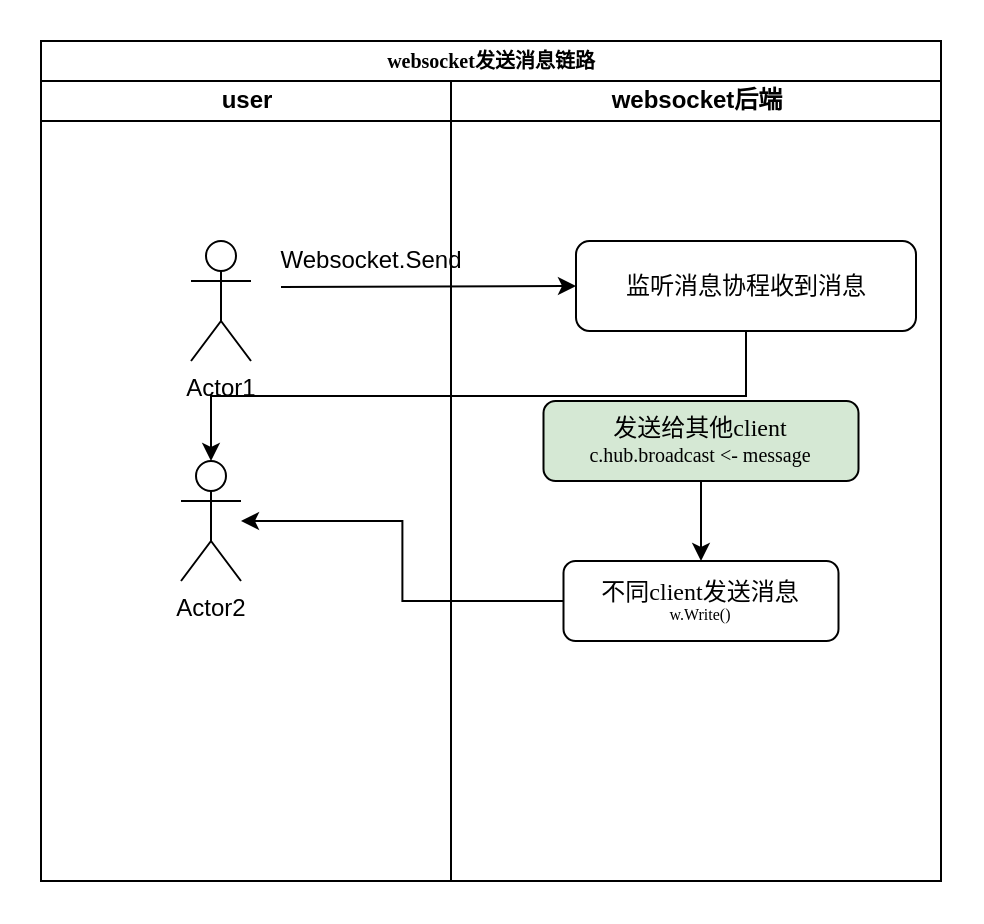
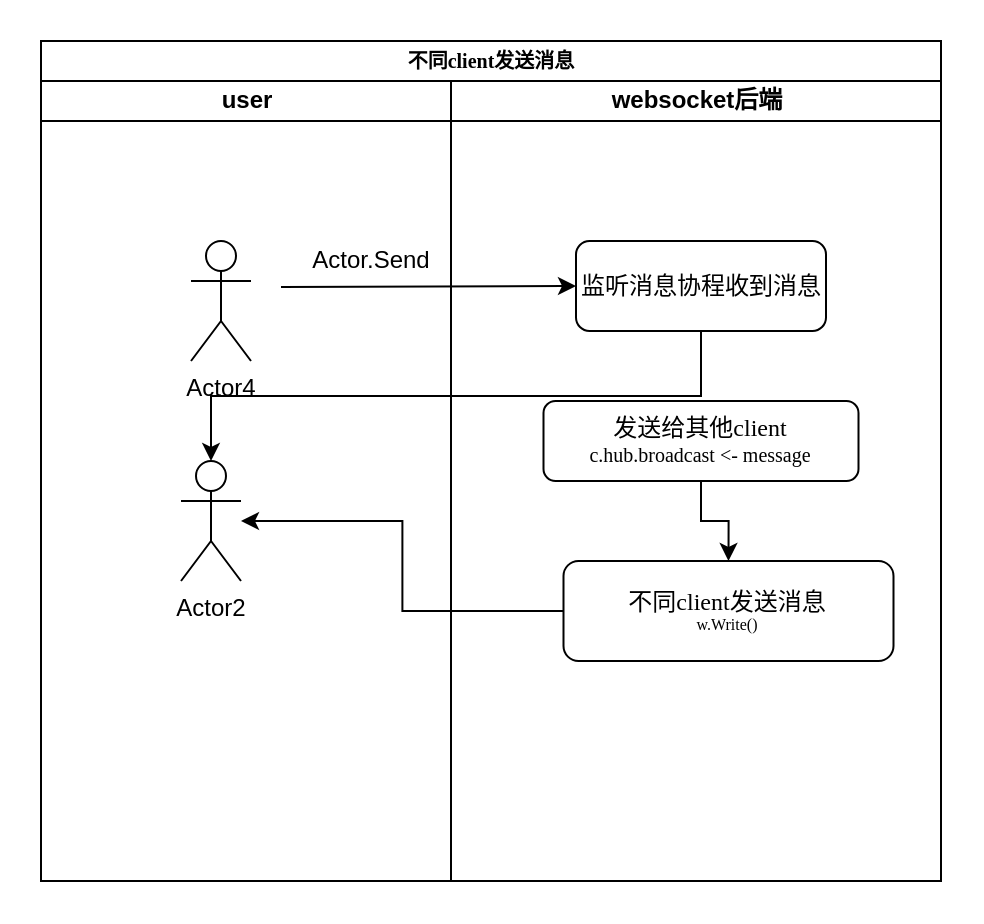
(492, 61) -> (492, 61)
(372, 261) -> (372, 261)
(746, 286) -> (701, 286)
(222, 389) -> (222, 389)
(701, 441) -> (701, 441)
(701, 601) -> (729, 611)
